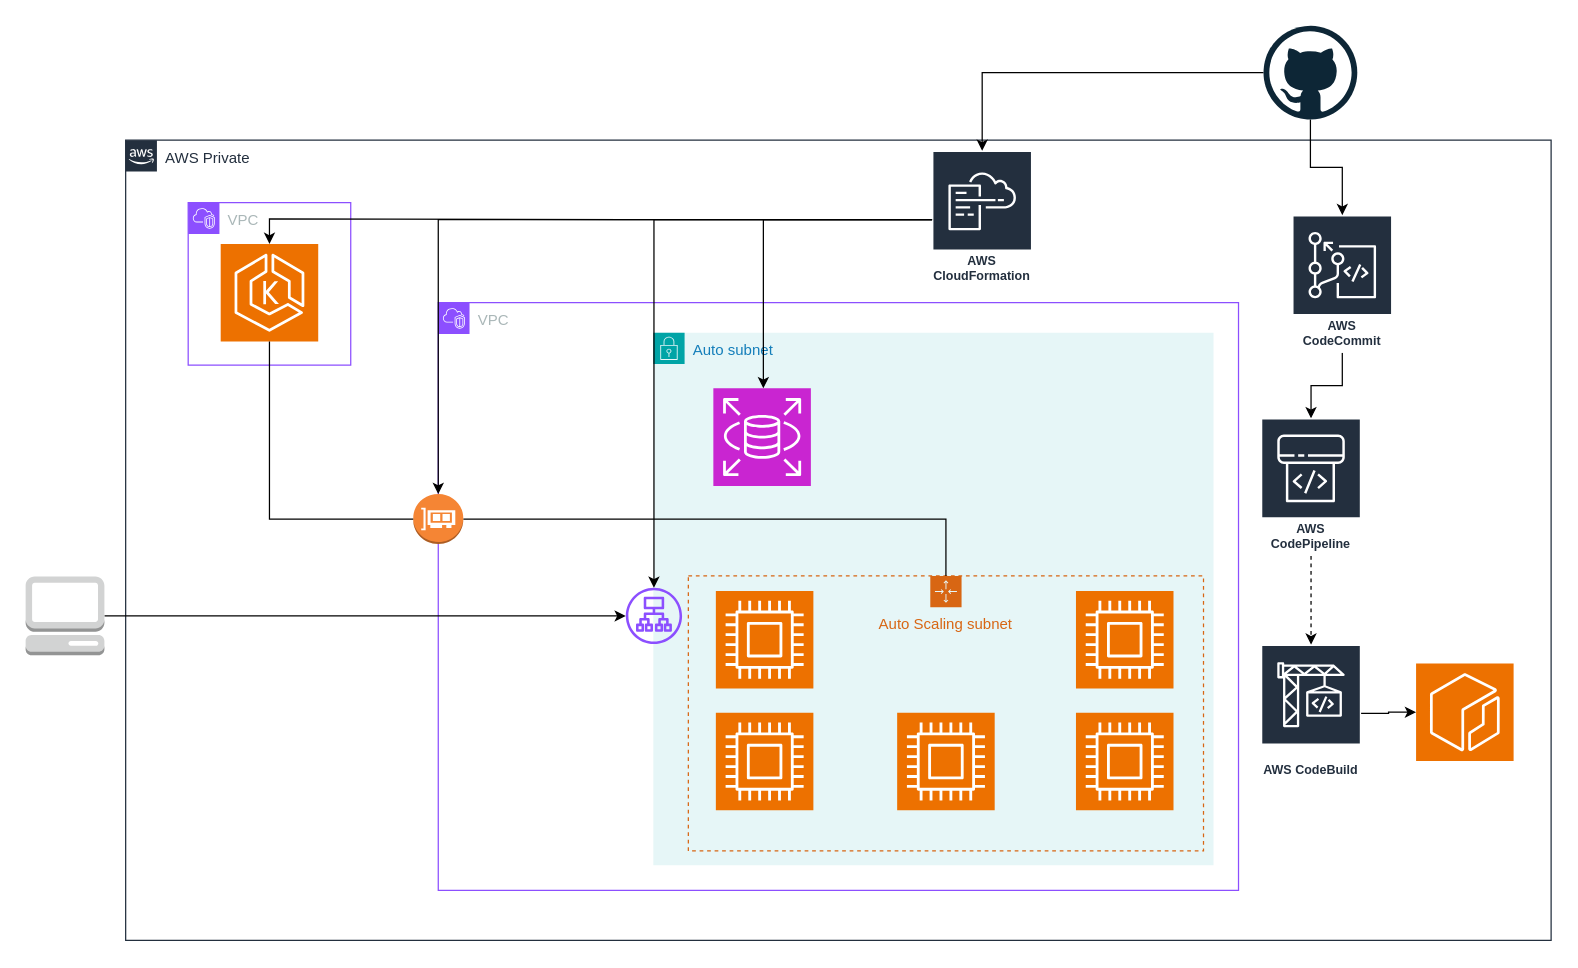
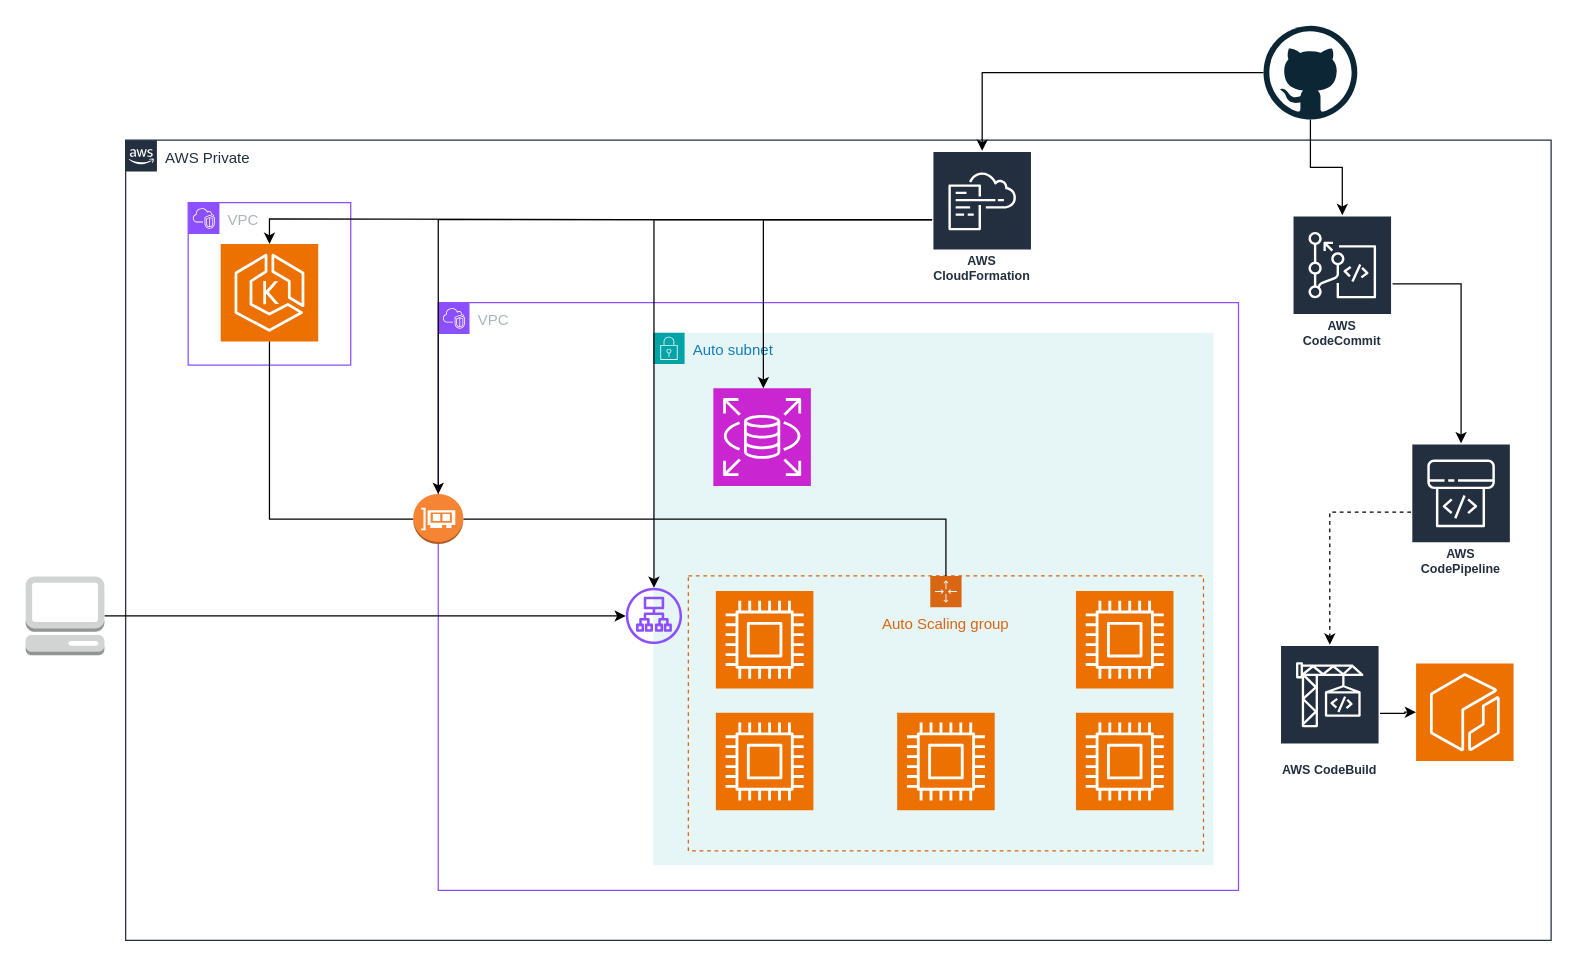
(1311, 487) -> (1461, 512)
(946, 625) -> (946, 625)
(1311, 713) -> (1329, 713)
